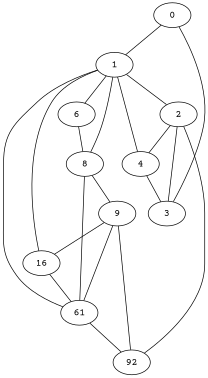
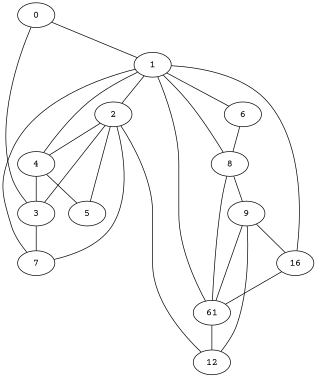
none -> (87, 214)
none -> (36, 263)
(132, 362) -> (212, 362)
